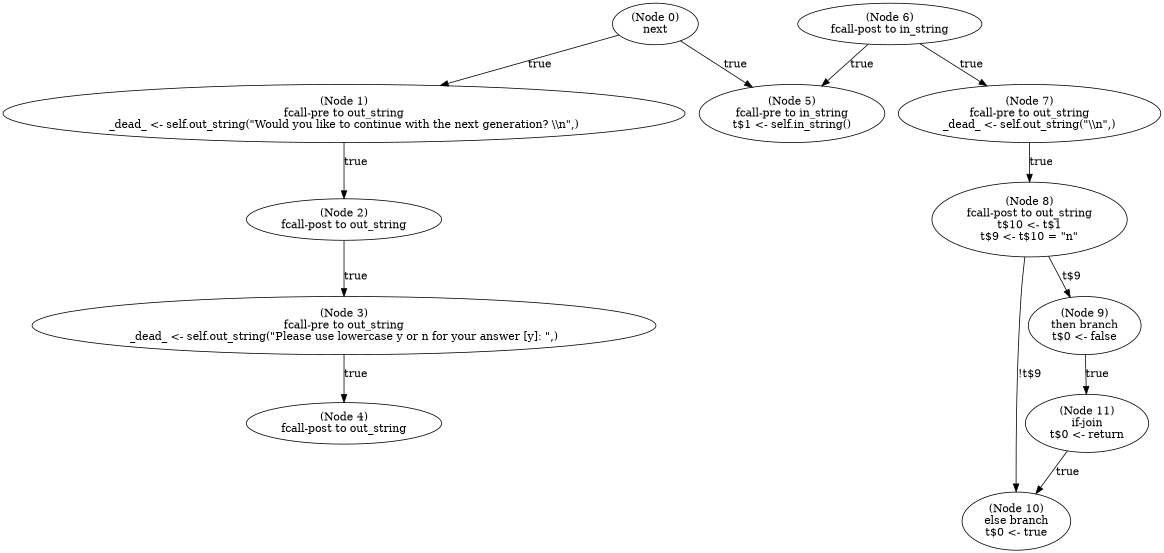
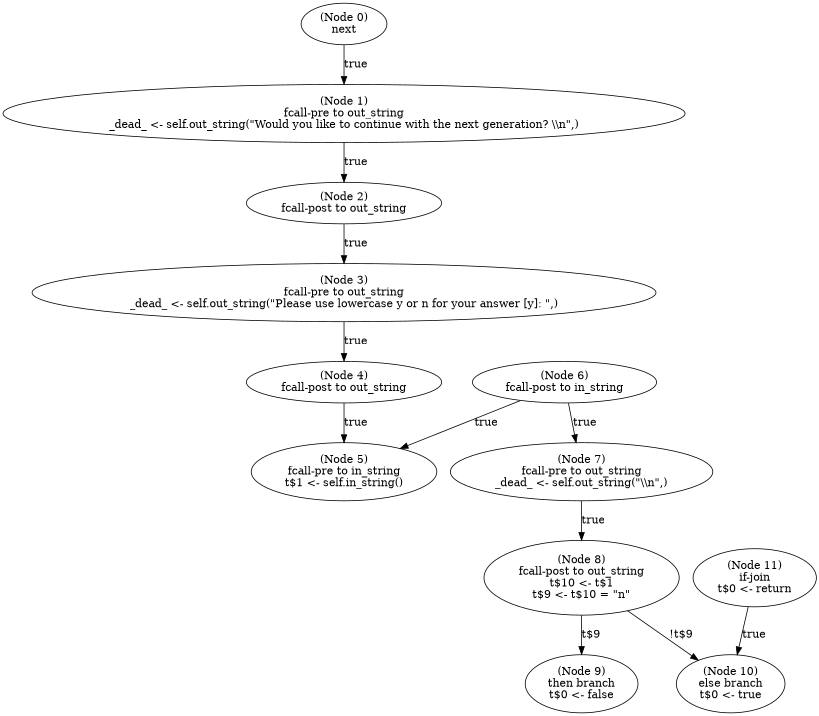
(713, 62) -> (344, 419)
(1086, 370) -> none
